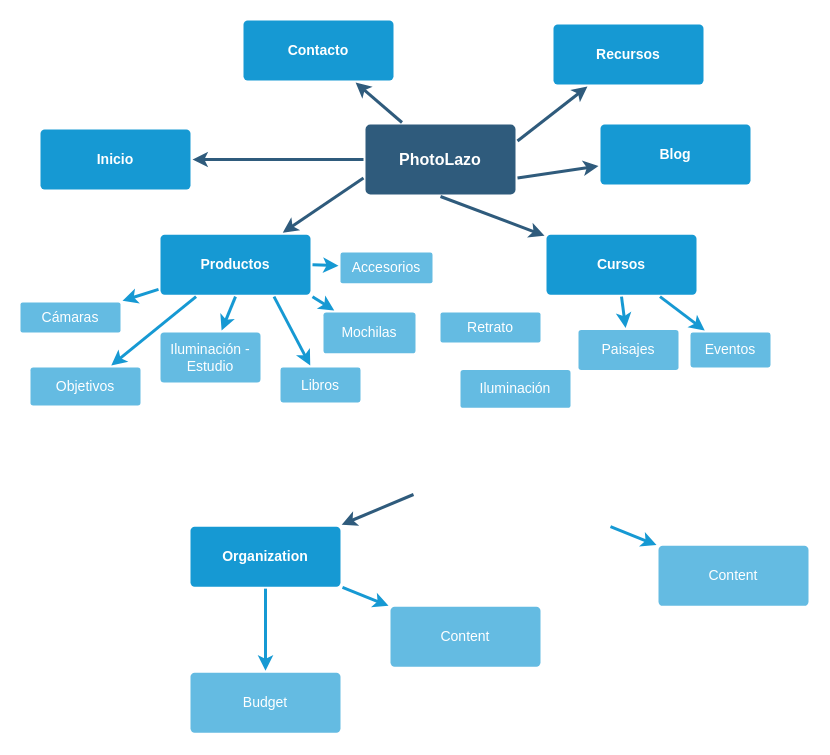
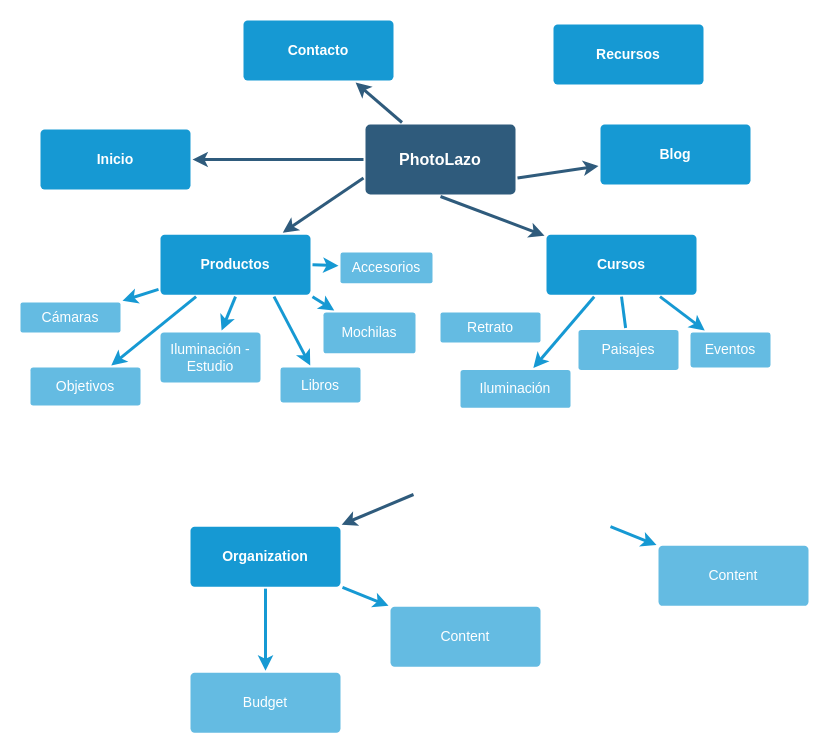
(548, 117) -> none
(624, 315) -> (625, 320)
none -> (567, 328)
